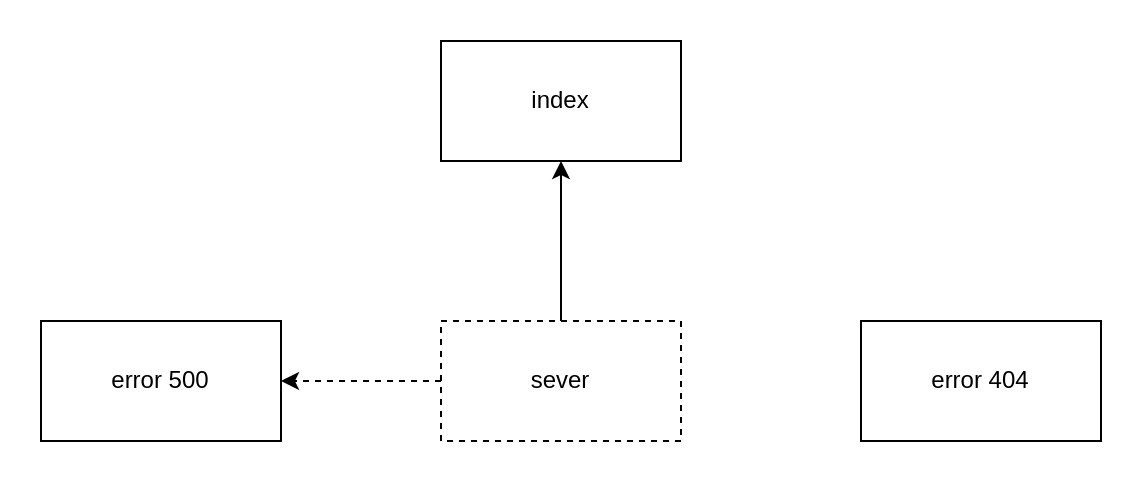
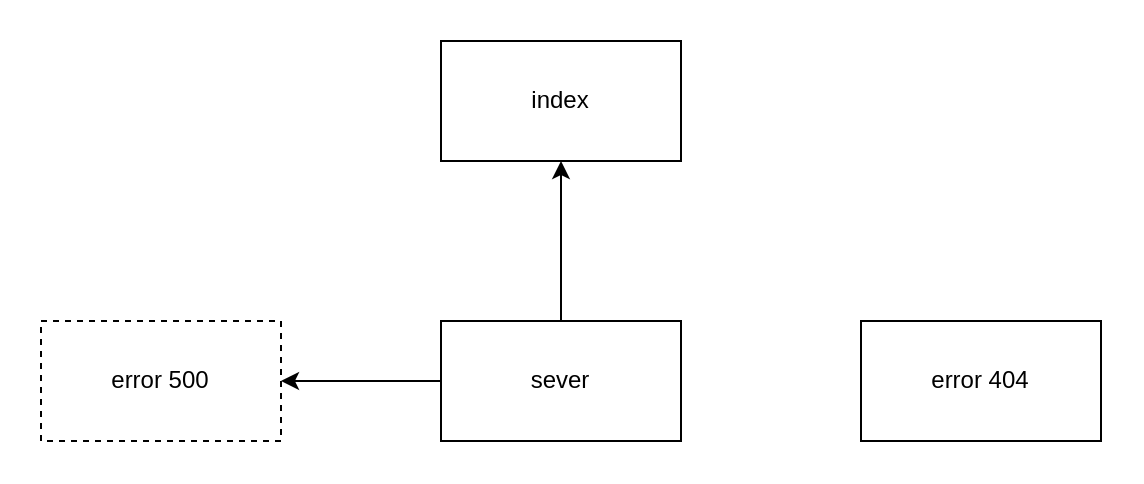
(161, 381) -> (161, 381)
(368, 381) -> (368, 381)
(561, 381) -> (561, 381)
